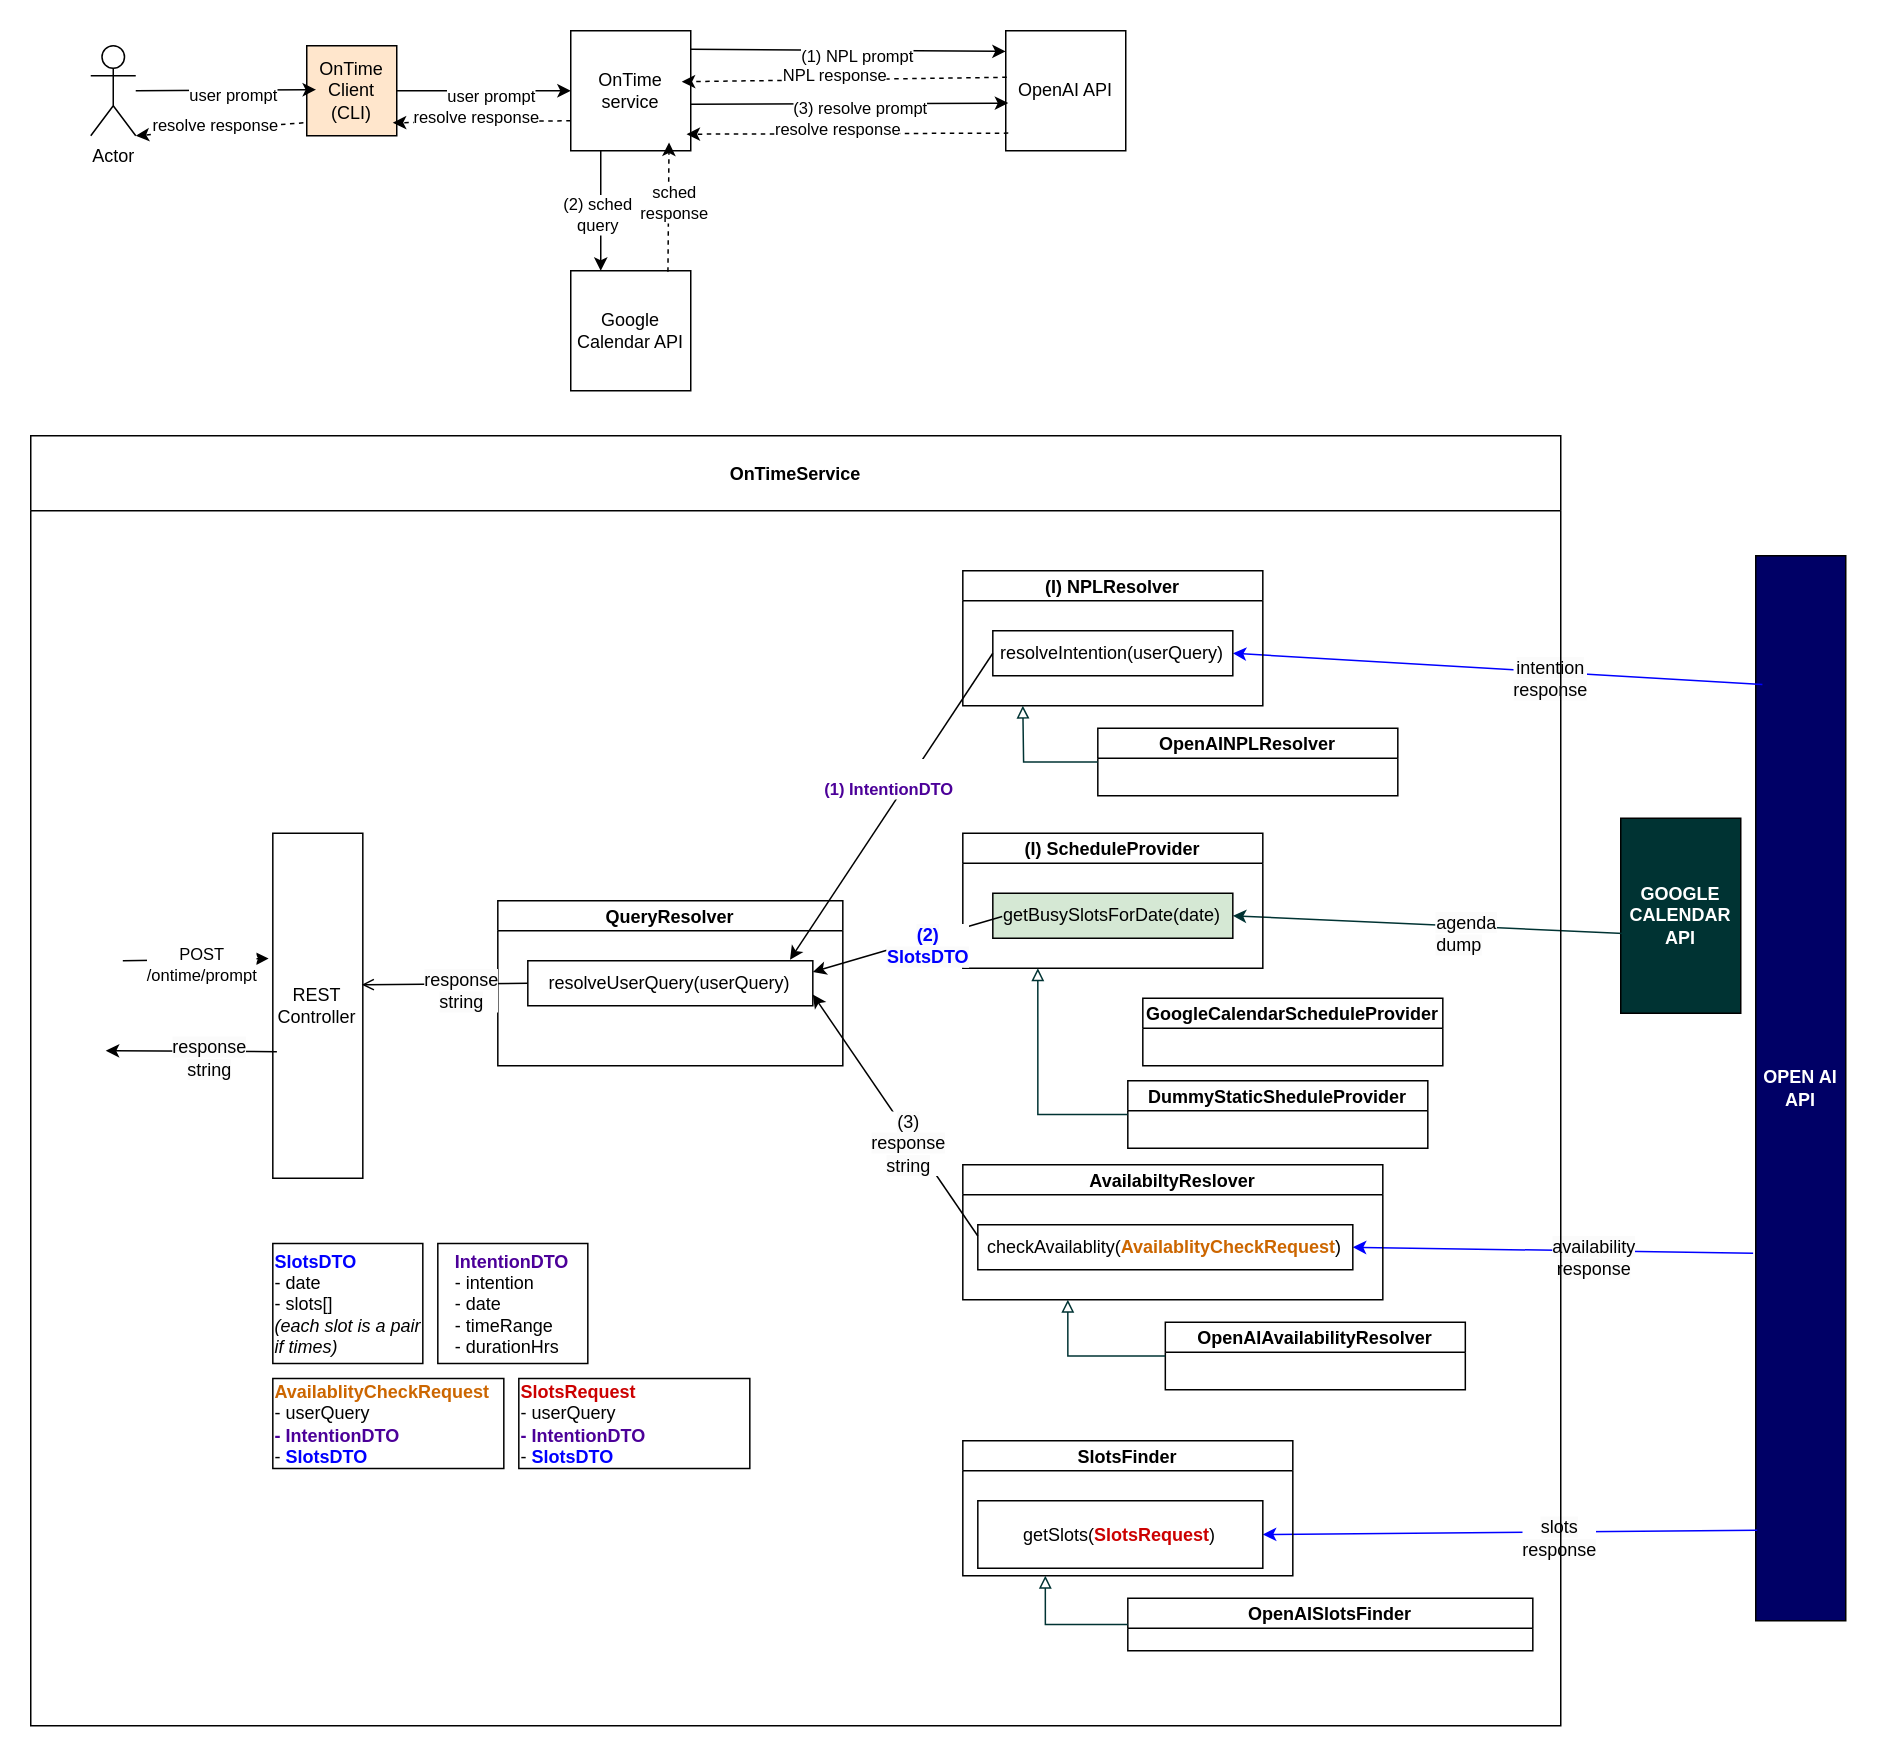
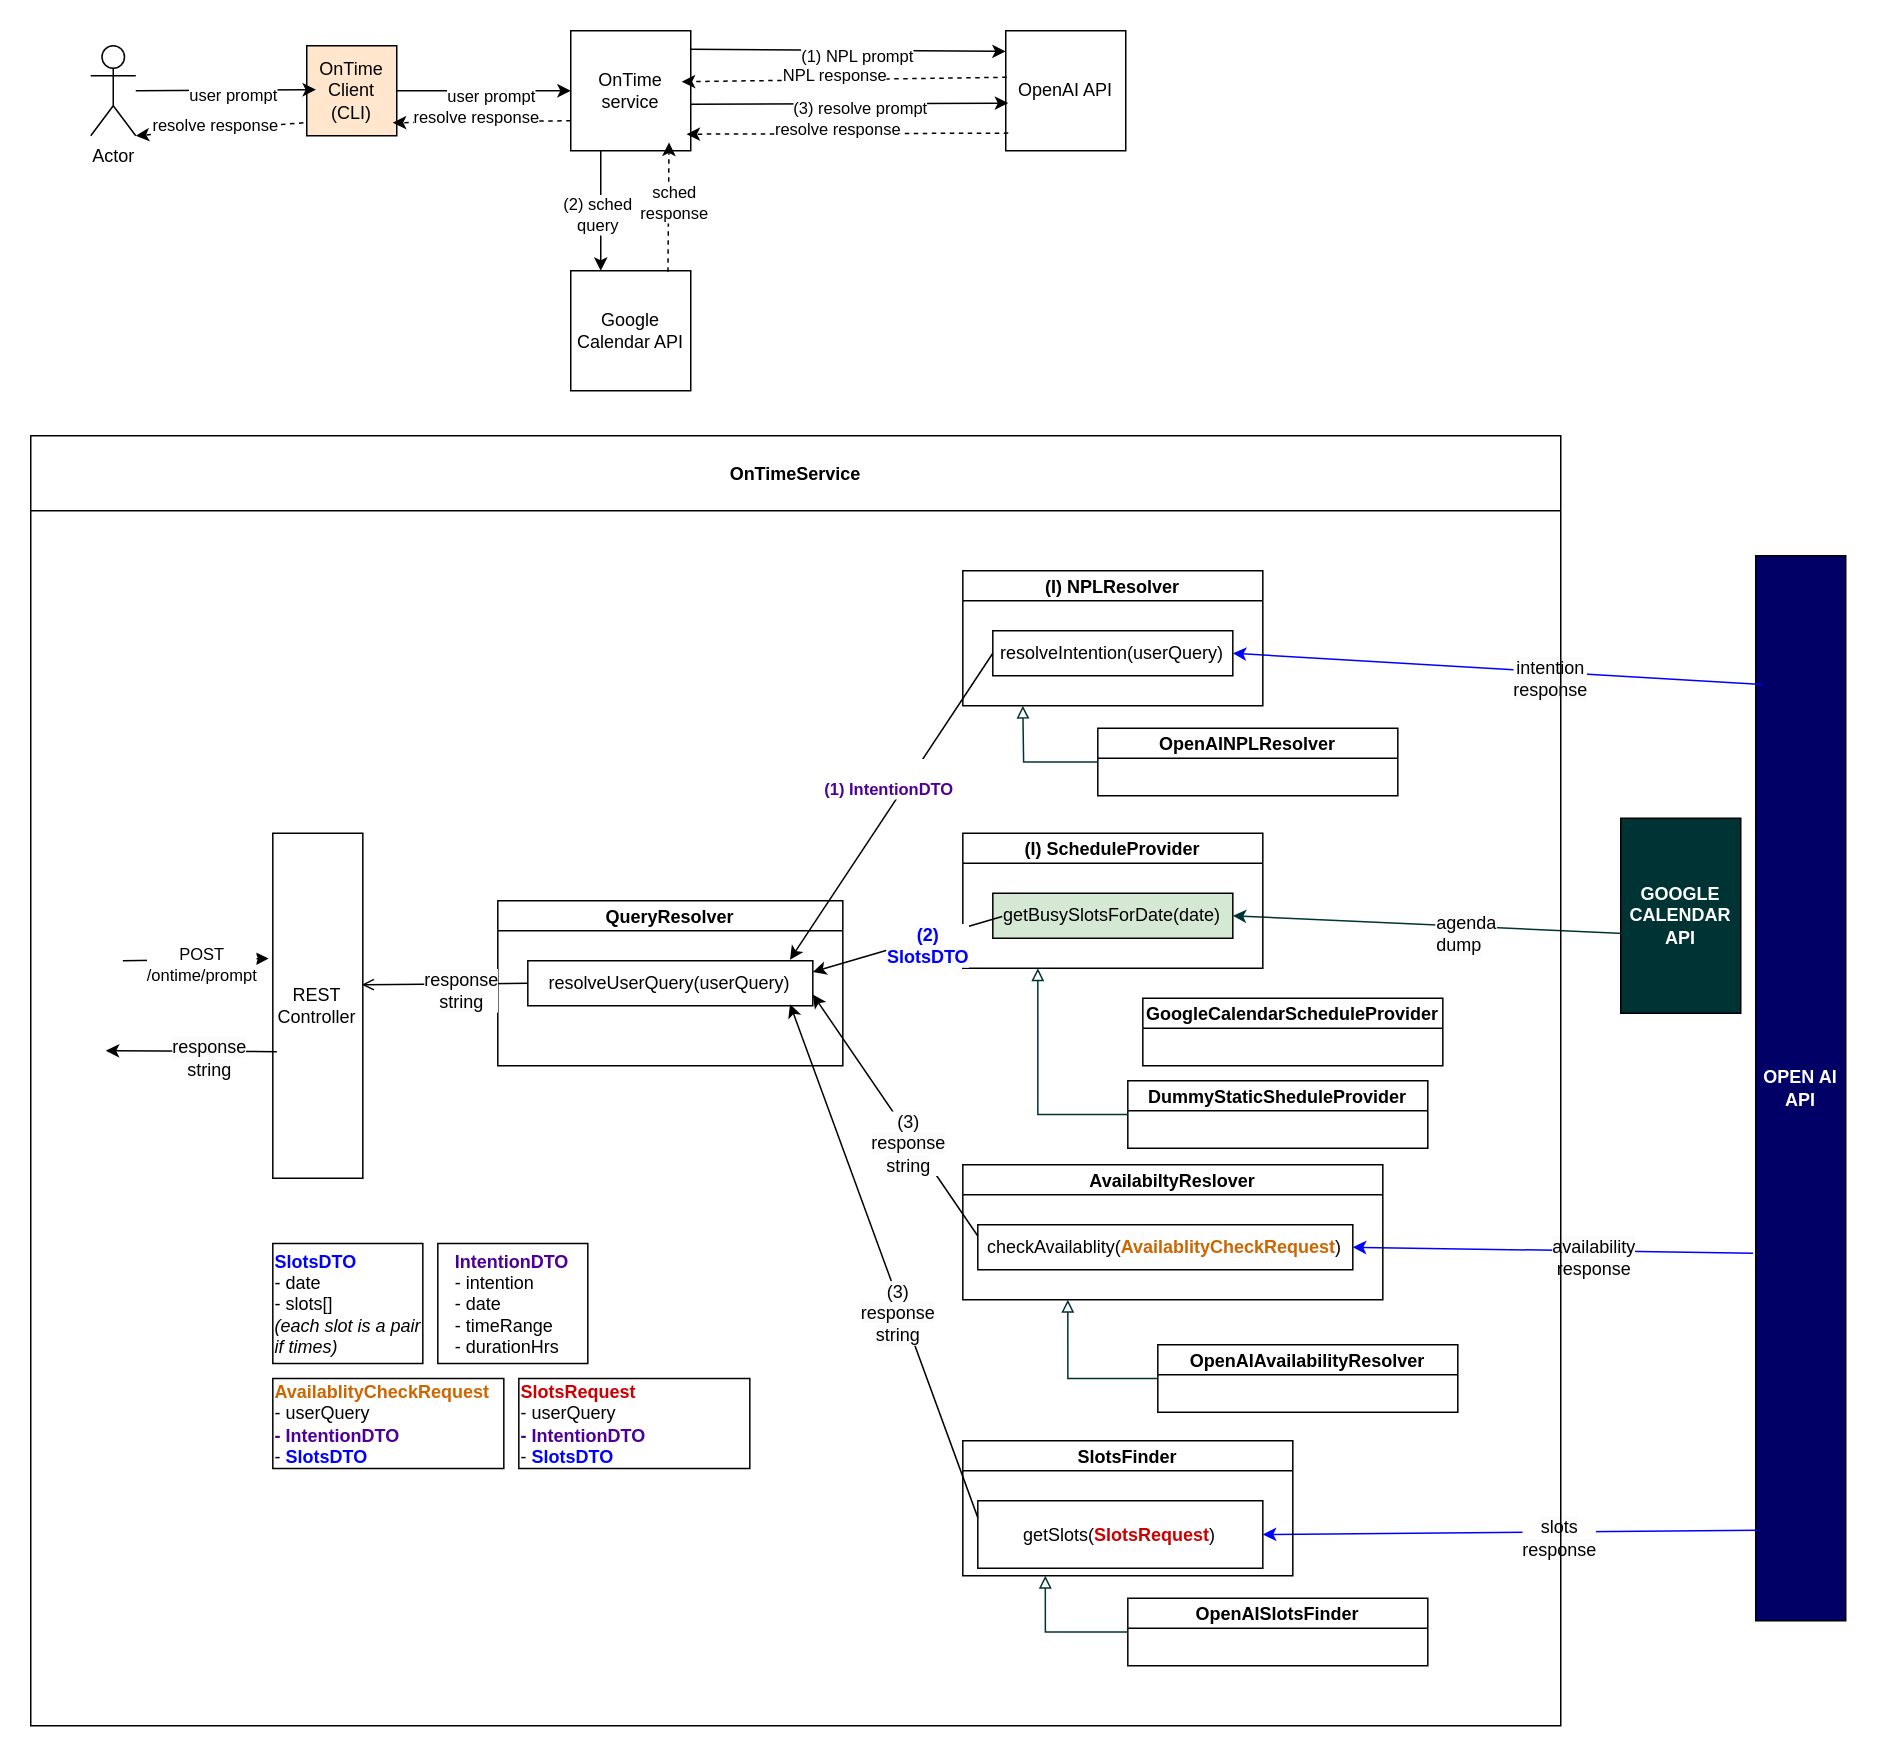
none -> (846, 1156)
(1315, 1356) -> (1308, 1379)
(1330, 1625) -> (1278, 1632)
